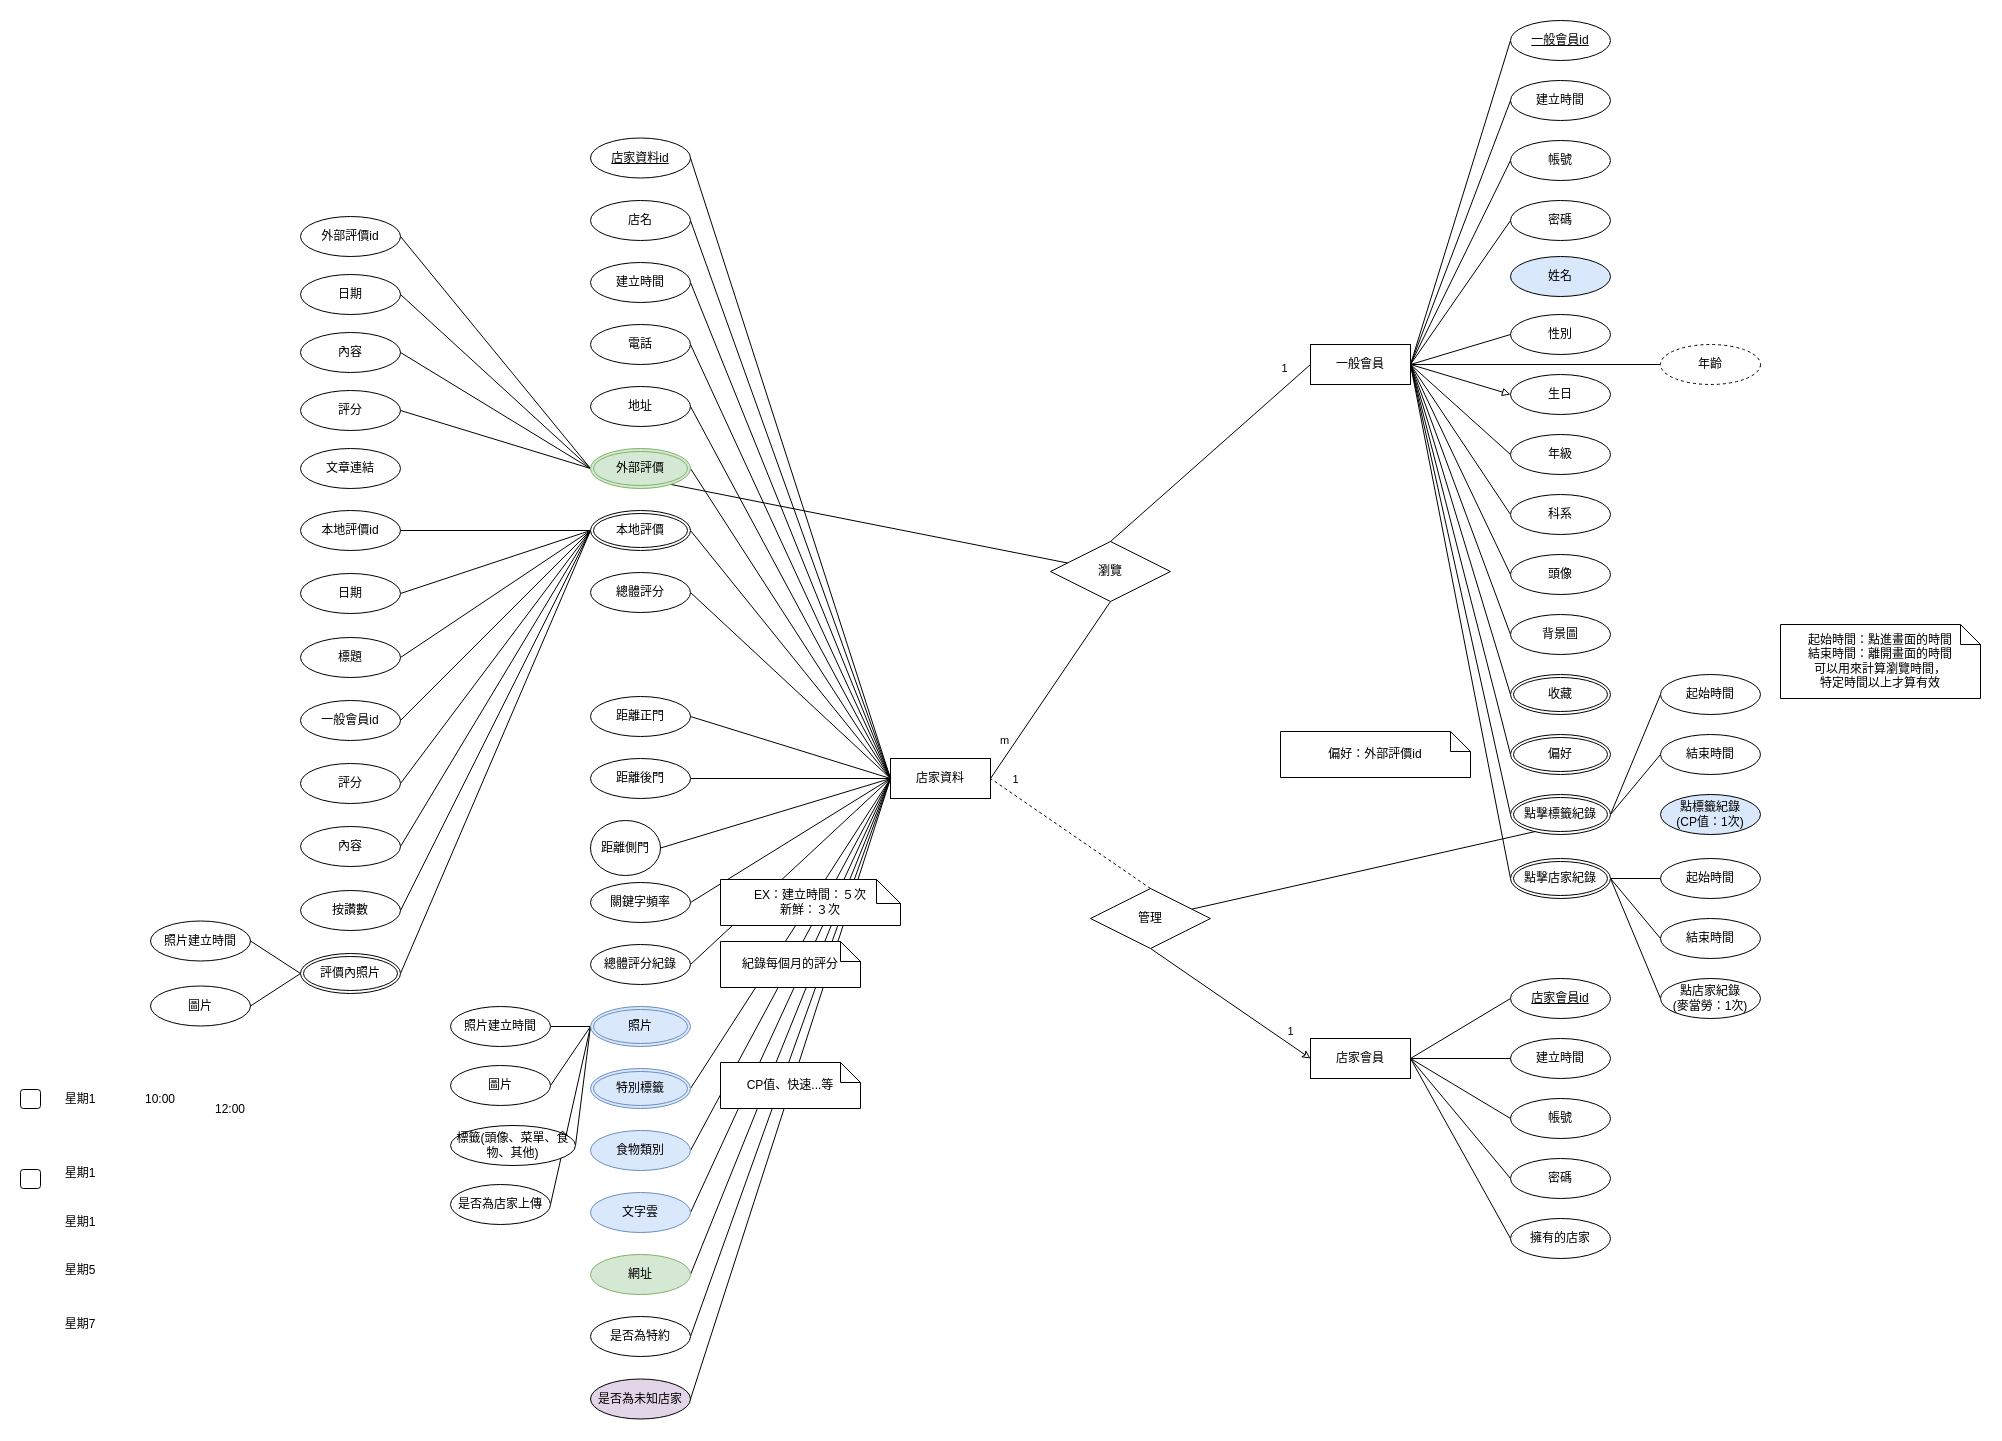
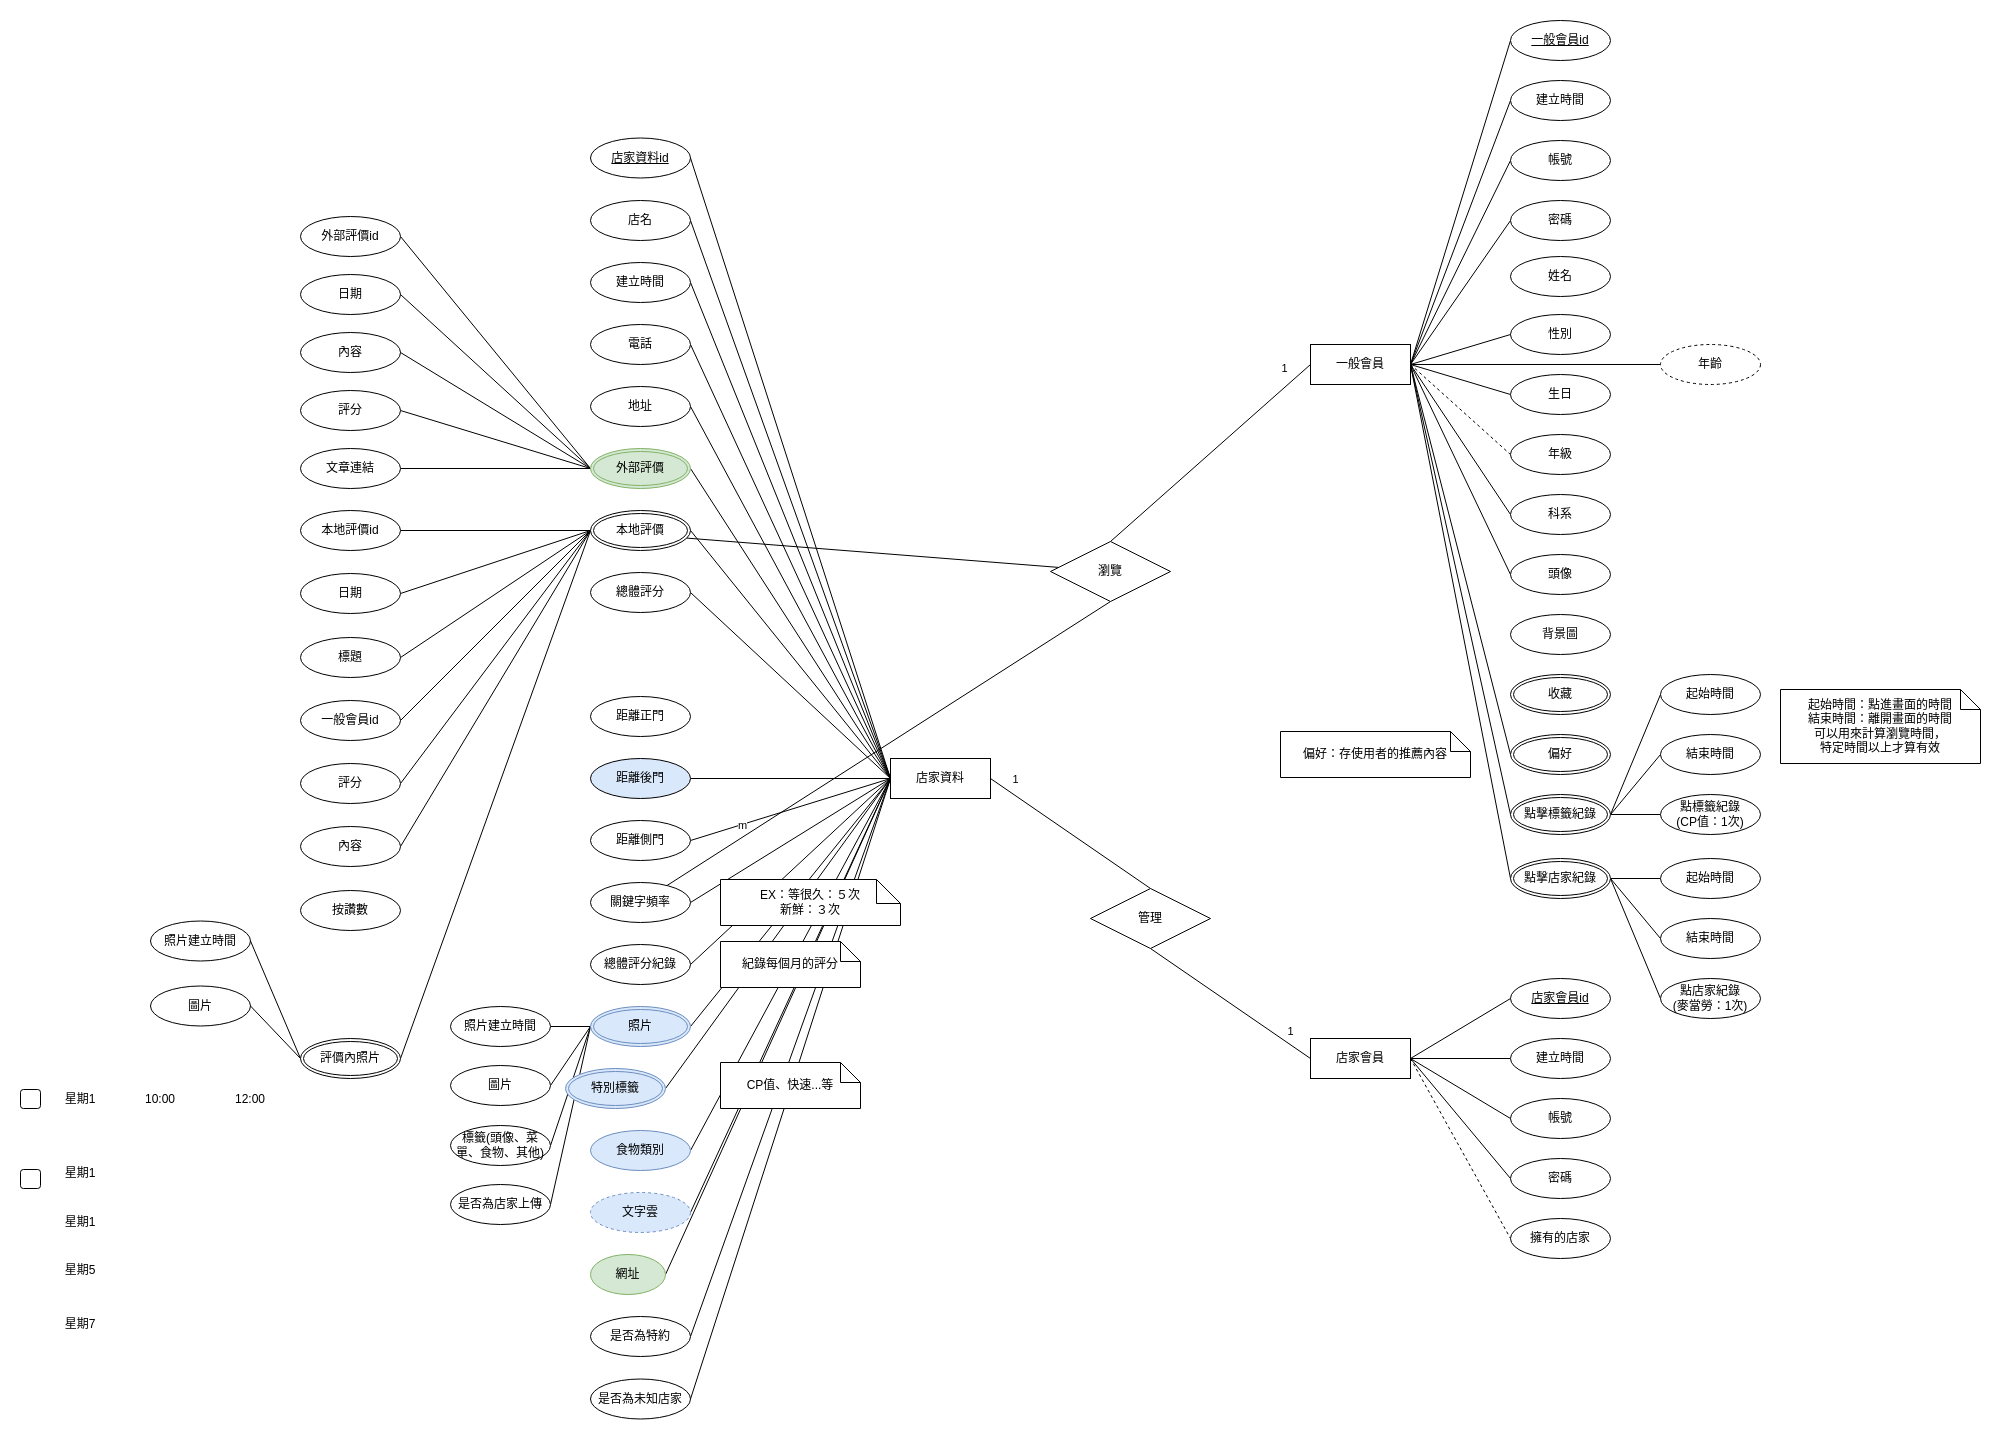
(1561, 277) -> (1561, 277)
(1501, 392) -> (1504, 392)
(1462, 411) -> (1462, 411)
(1464, 508) -> none
(868, 524) -> (494, 469)
(1465, 544) -> none
(1881, 662) -> (1881, 727)
(1051, 689) -> (997, 674)
(488, 735) -> (871, 553)
(787, 746) -> none
(1376, 755) -> (1376, 755)
(641, 779) -> (641, 779)
(1711, 815) -> (1711, 815)
(1071, 834) -> (1071, 834)
none -> (836, 846)
(626, 848) -> (641, 841)
(1364, 870) -> (1637, 815)
(811, 903) -> (811, 903)
(351, 974) -> (351, 1059)
(1304, 1054) -> (1306, 1055)
(641, 1089) -> (616, 1089)
(231, 1110) -> (251, 1100)
(513, 1146) -> (501, 1146)
(1462, 1152) -> (1462, 1152)
(641, 1213) -> (641, 1213)
(641, 1275) -> (628, 1275)
(641, 1399) -> (641, 1399)
